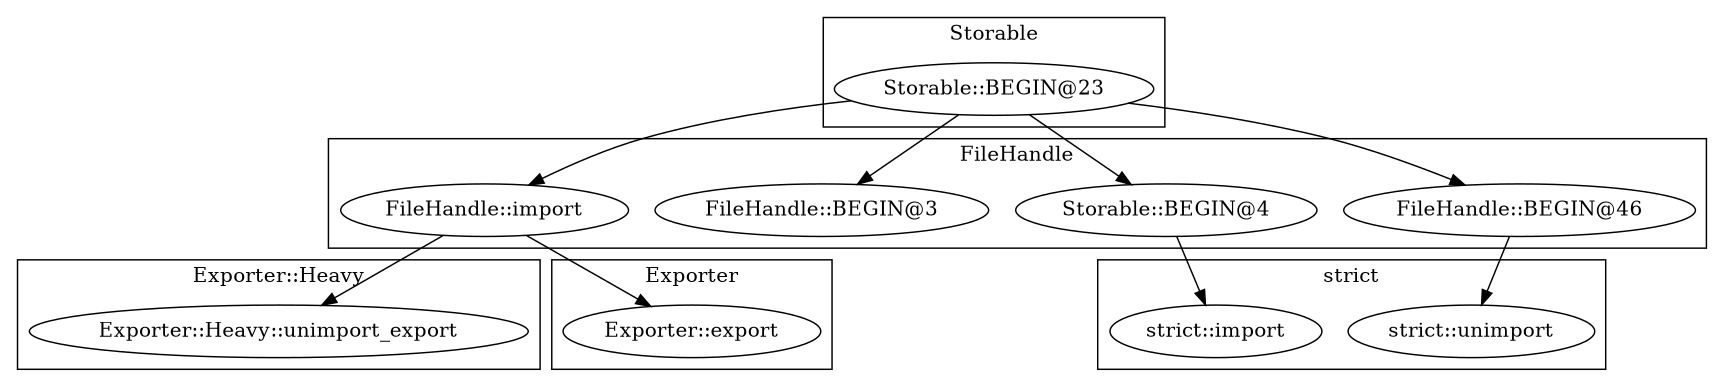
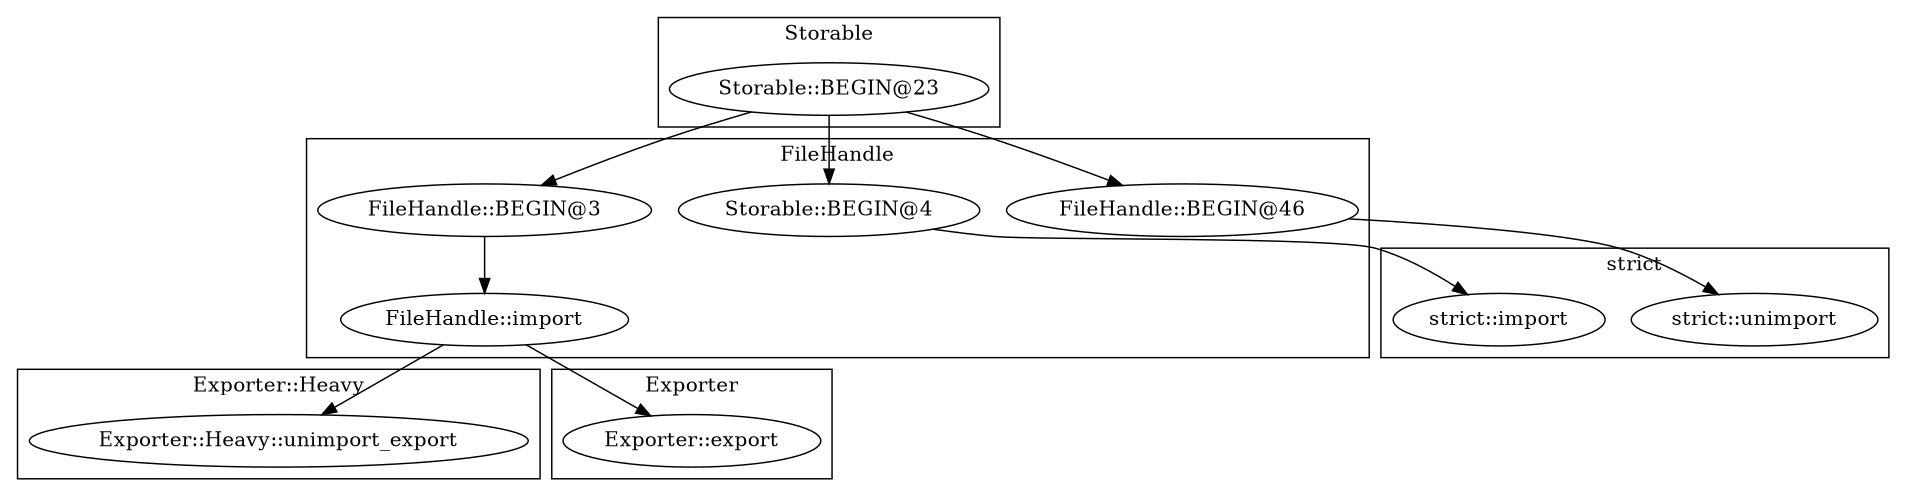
(693, 126) -> (485, 258)
